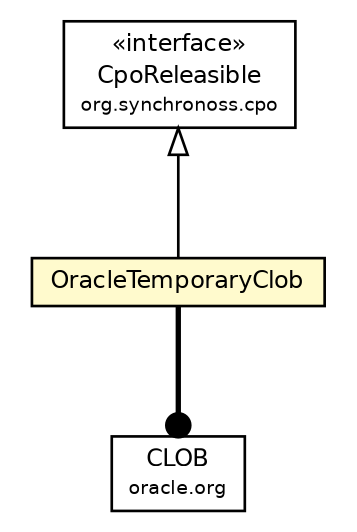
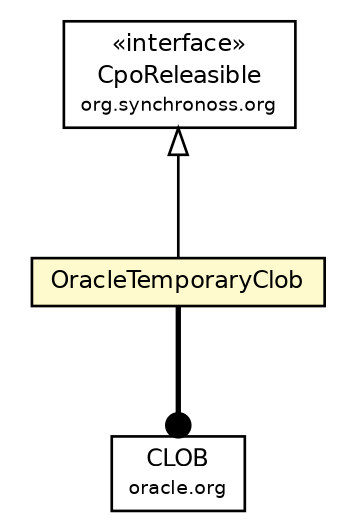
(180, 105) -> (180, 105)
